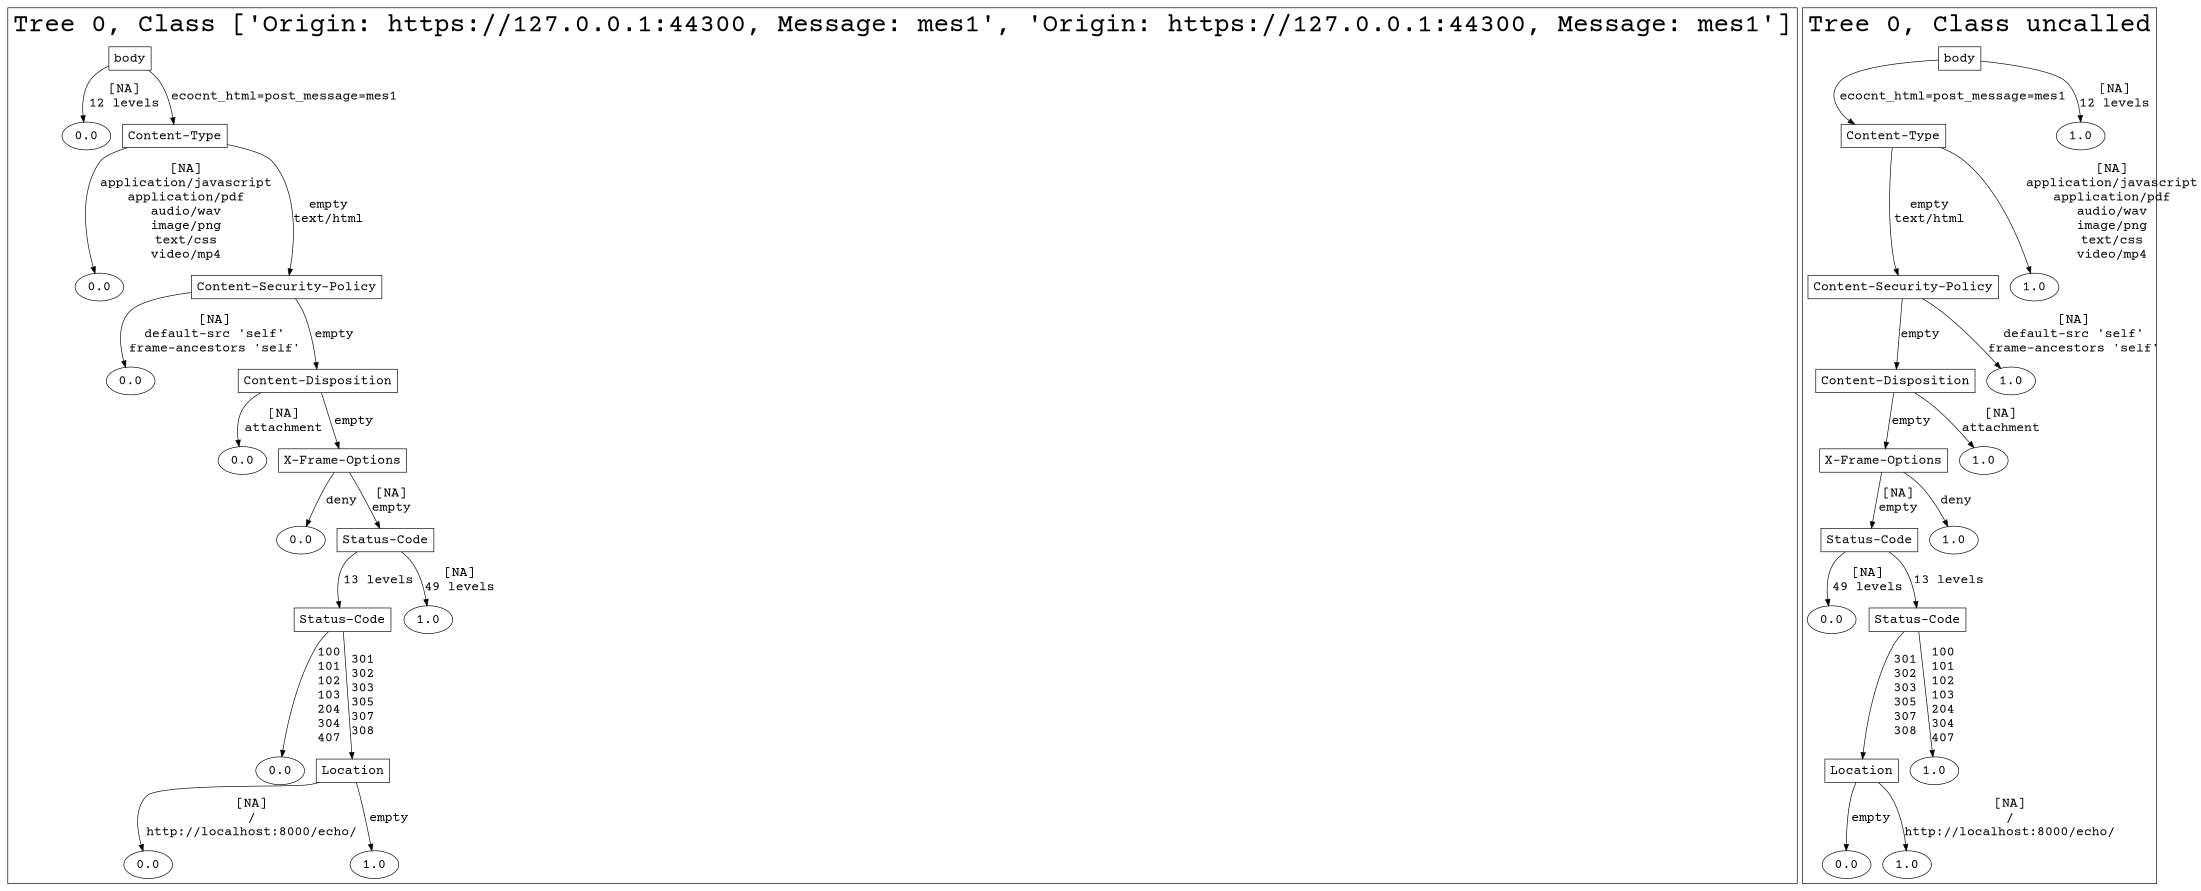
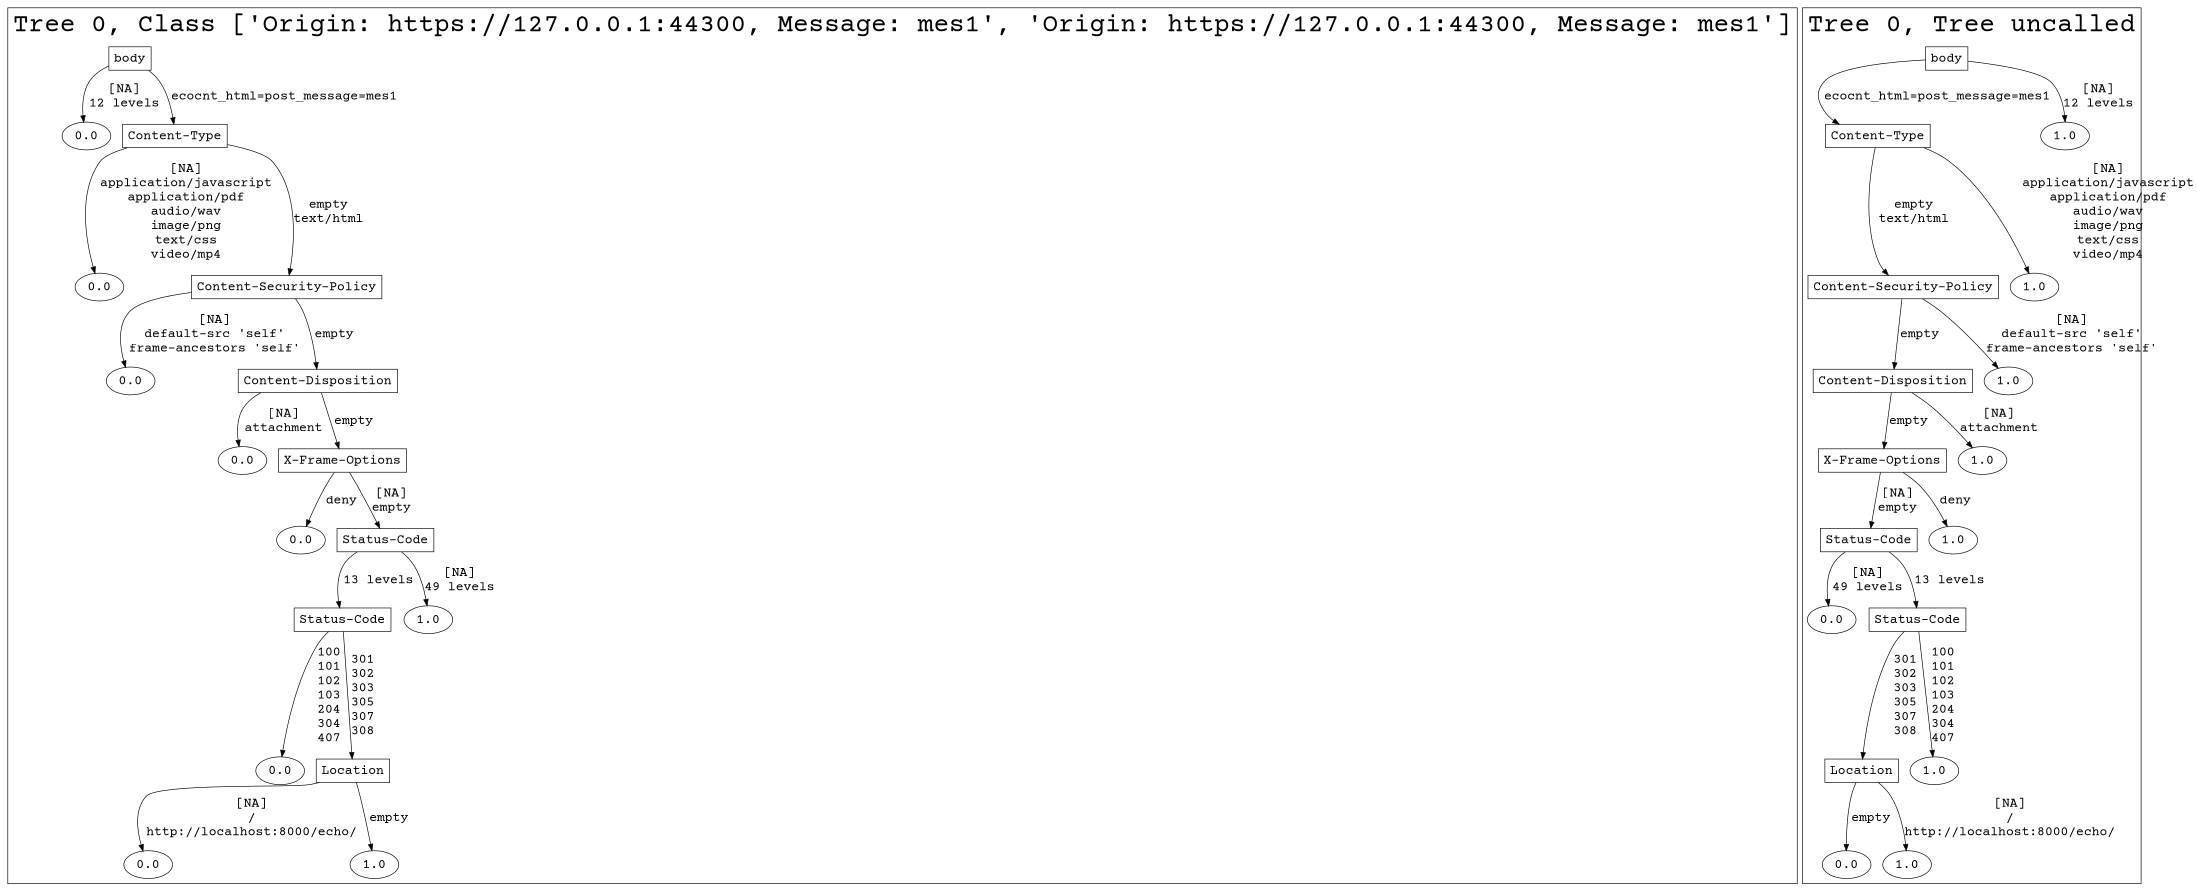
(1980, 25) -> (1972, 25)
